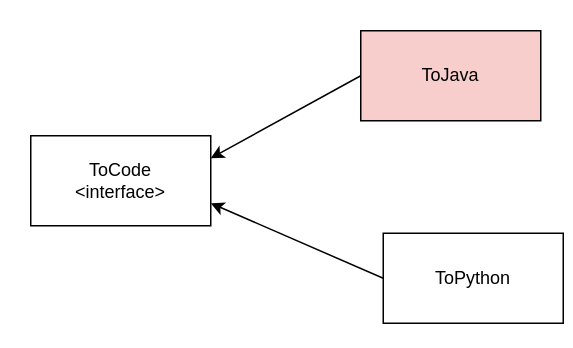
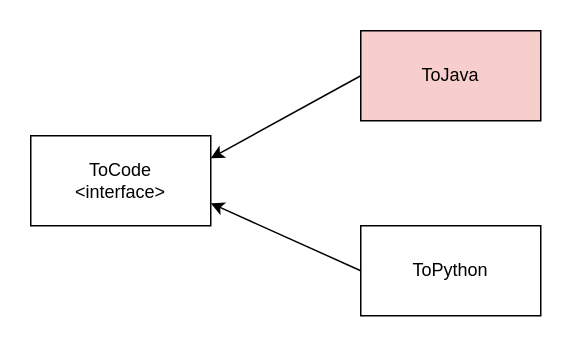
(473, 278) -> (451, 271)
